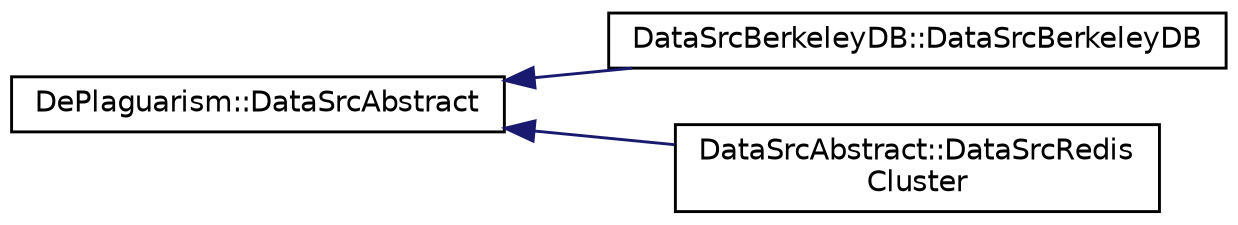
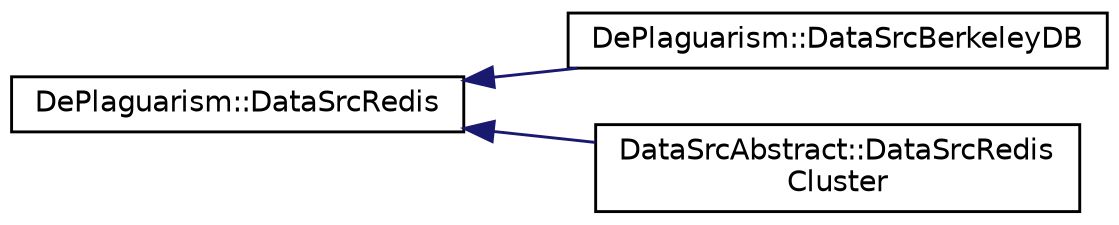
(917, 41) -> (838, 41)
(258, 104) -> (238, 104)
